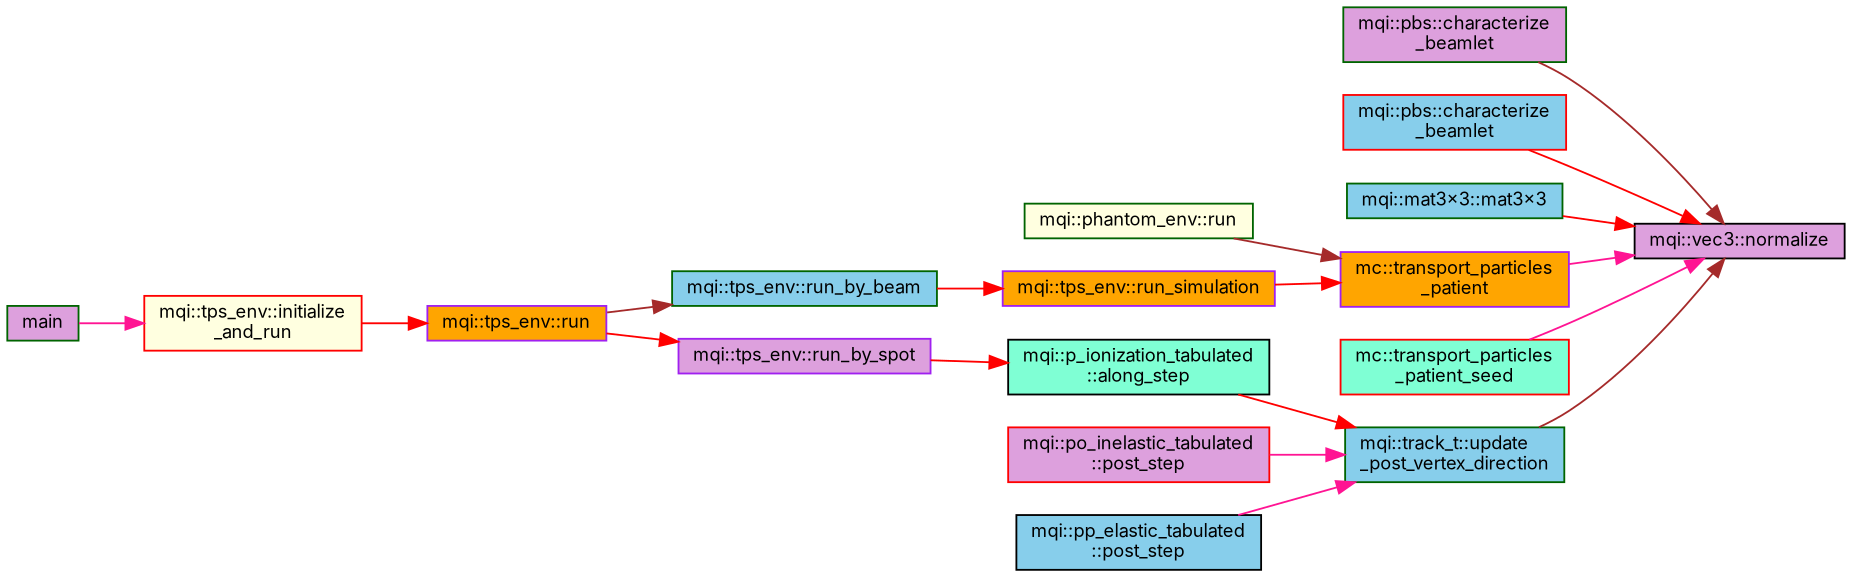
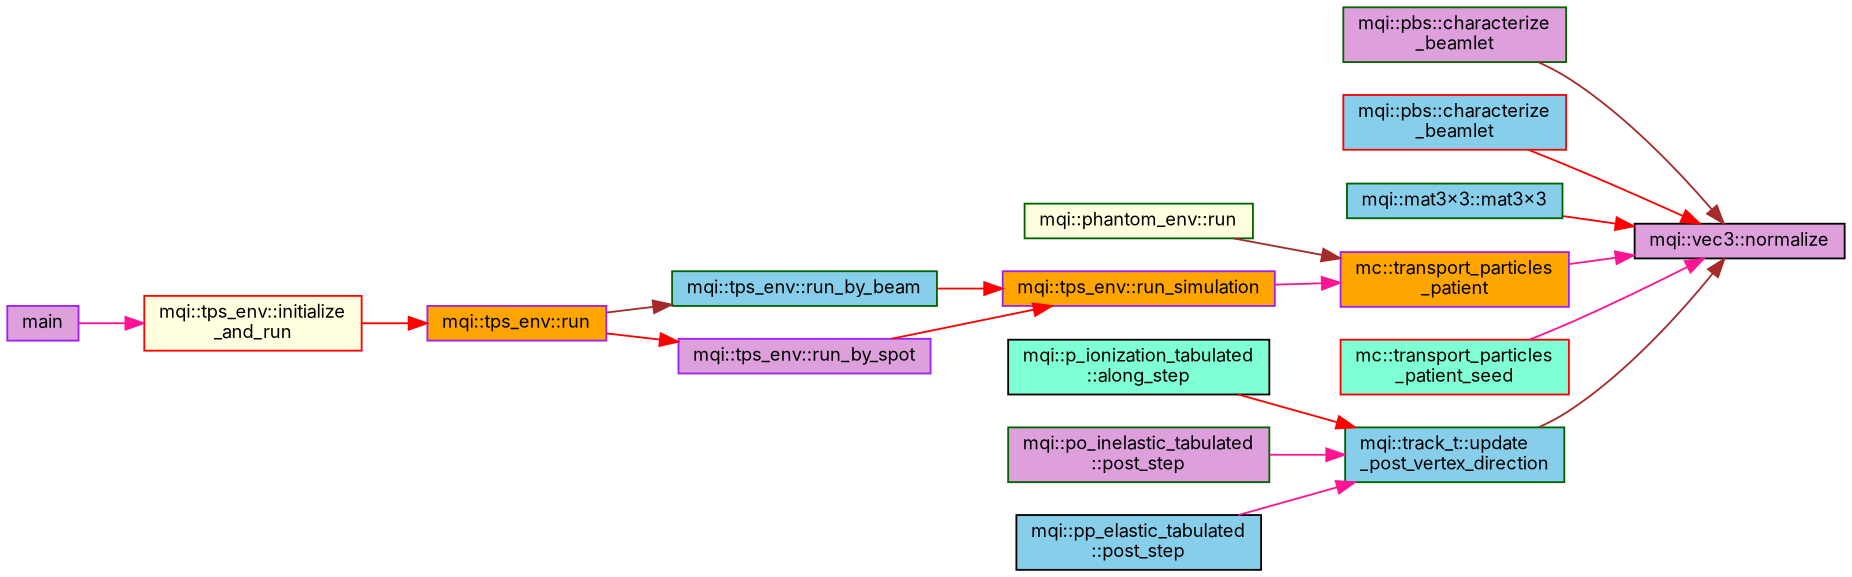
(1298, 284) -> (1298, 284)
(43, 323) -> (43, 323)
(960, 361) -> (963, 324)
(1139, 455) -> (1139, 455)
